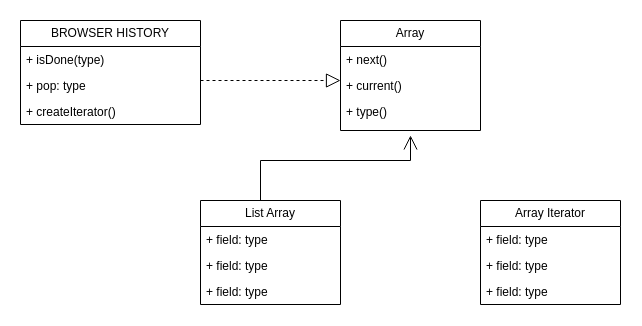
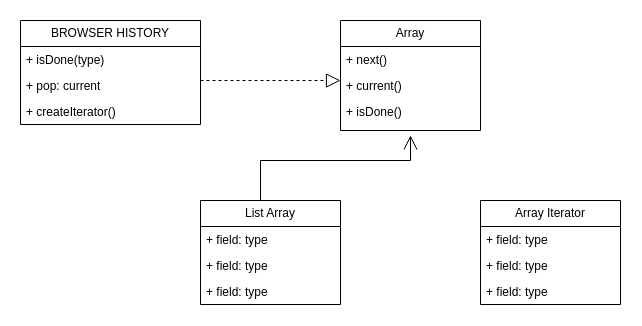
(59, 87) -> (69, 87)
(372, 113) -> (377, 113)
